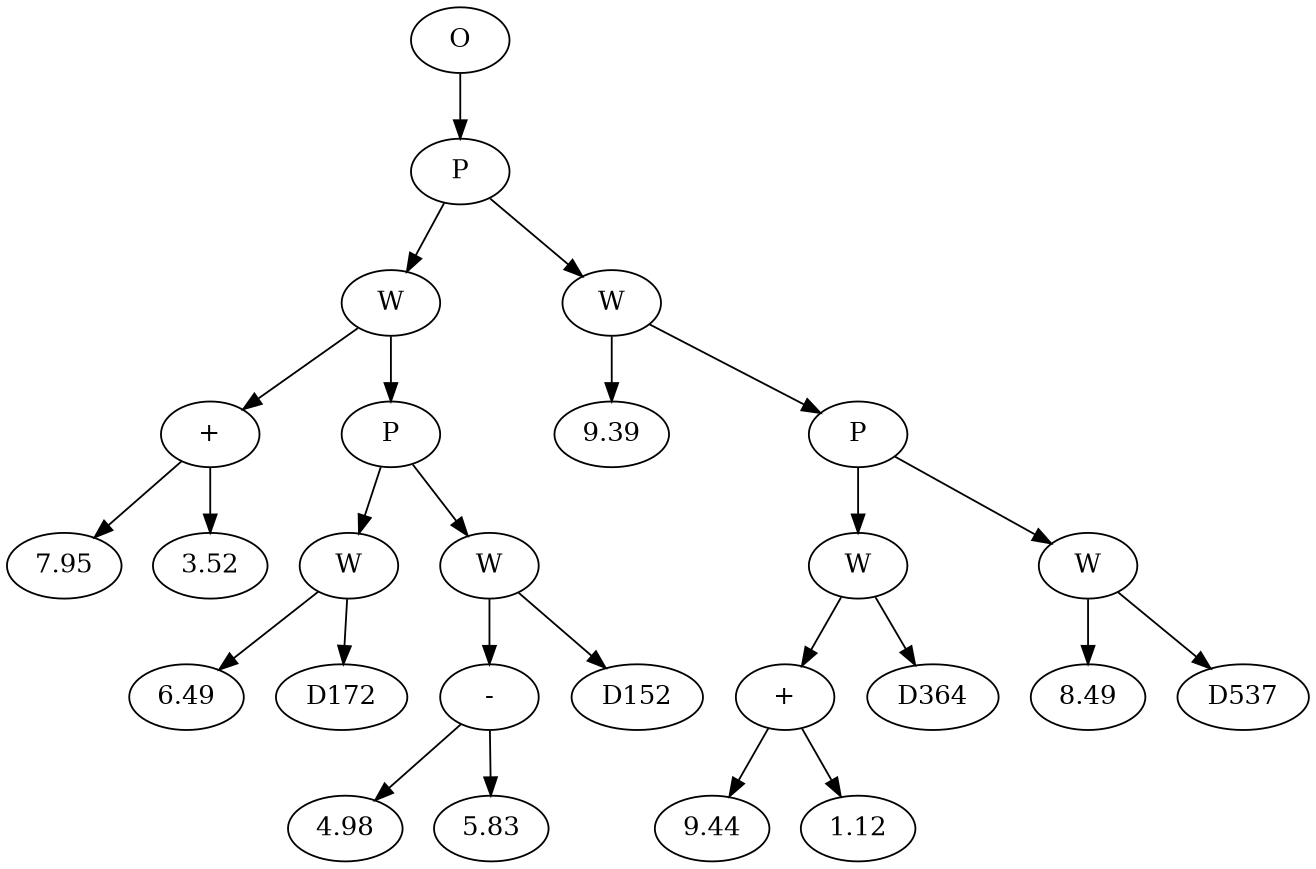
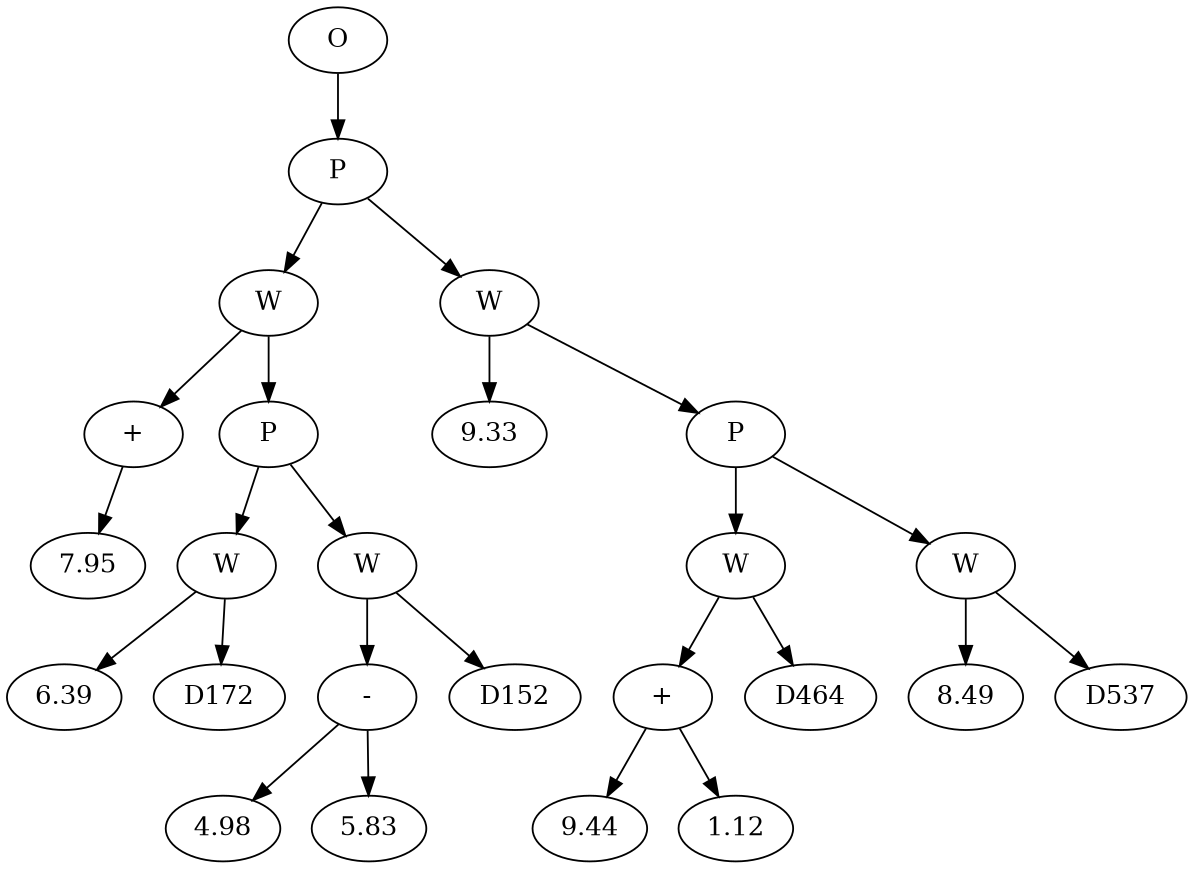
(612, 434) -> (489, 434)
(210, 566) -> none
(187, 697) -> (64, 697)
(933, 697) -> (811, 697)
